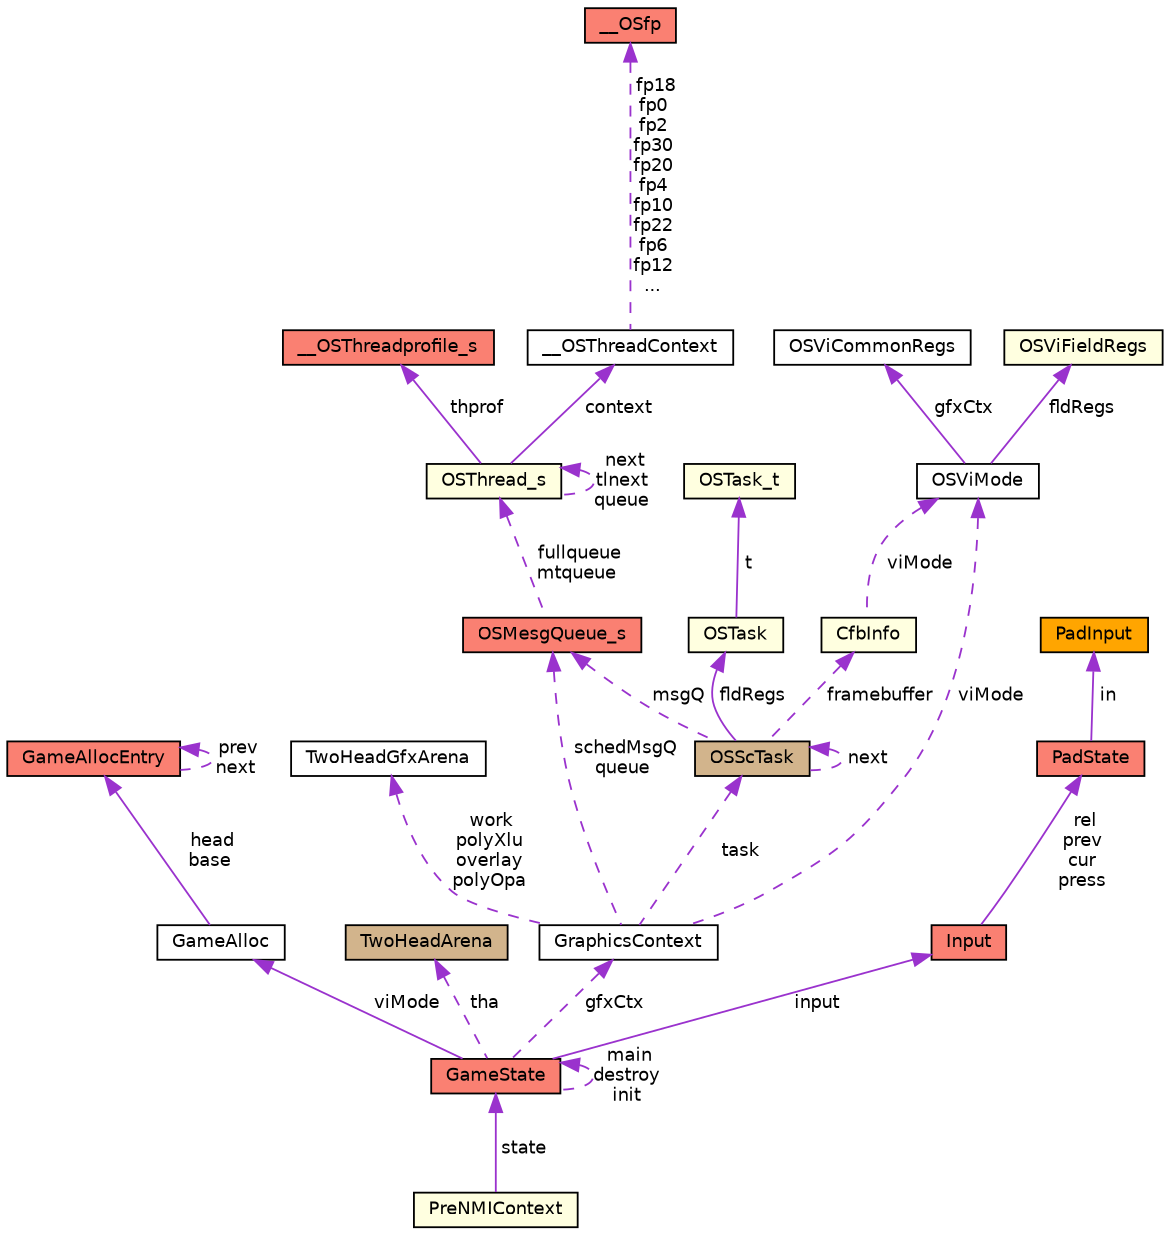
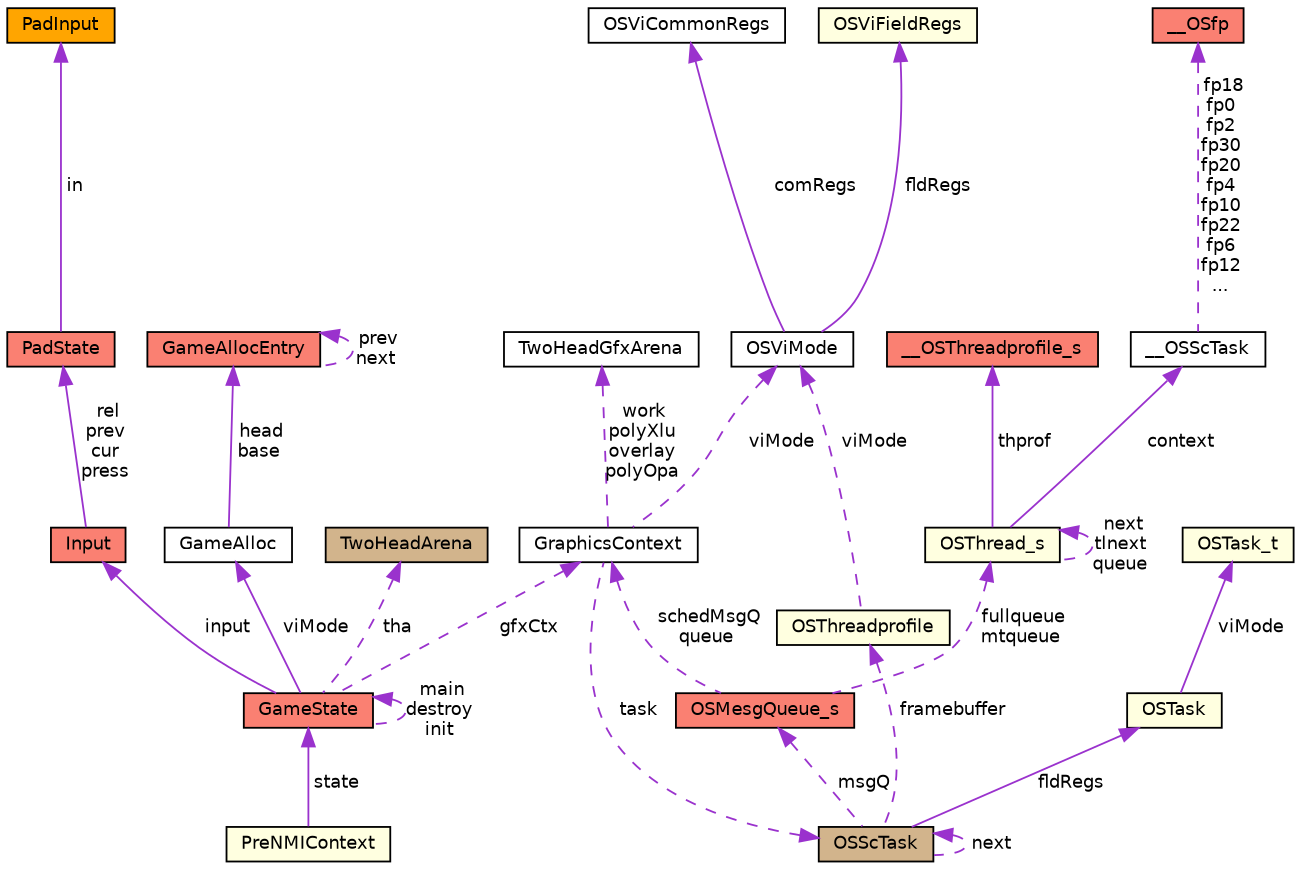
(630, 348) -> (1198, 349)
(962, 408) -> (813, 186)
(746, 564) -> (1249, 628)
(869, 635) -> (863, 628)
(575, 801) -> (654, 650)
